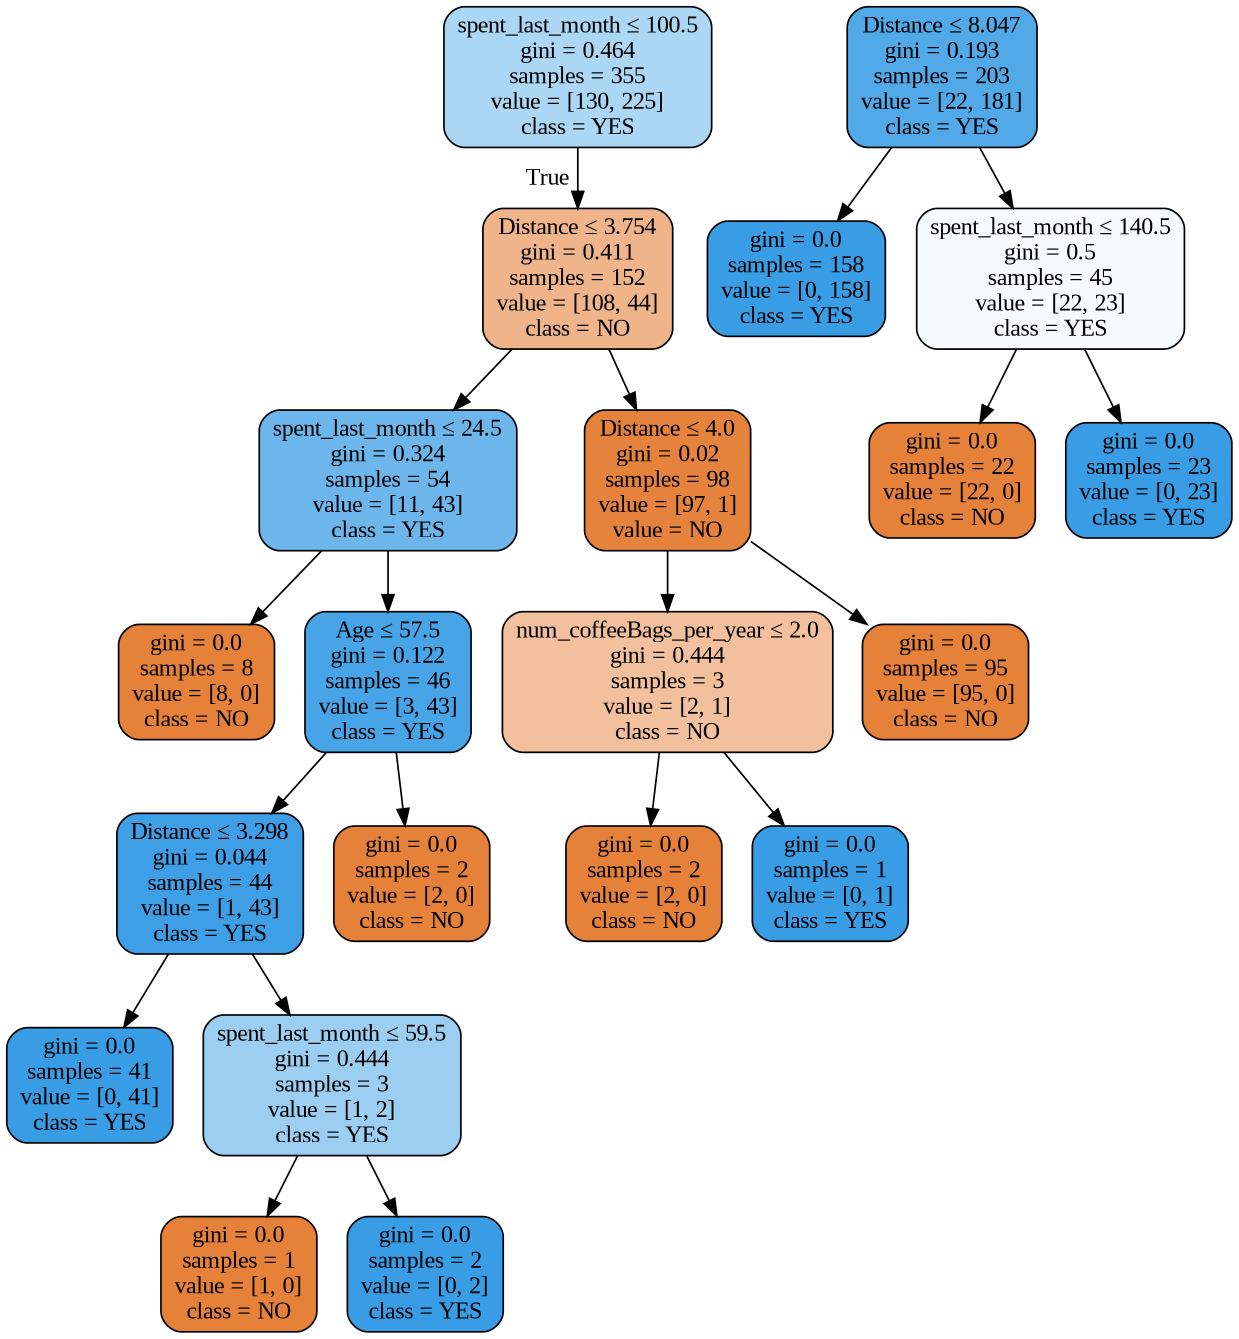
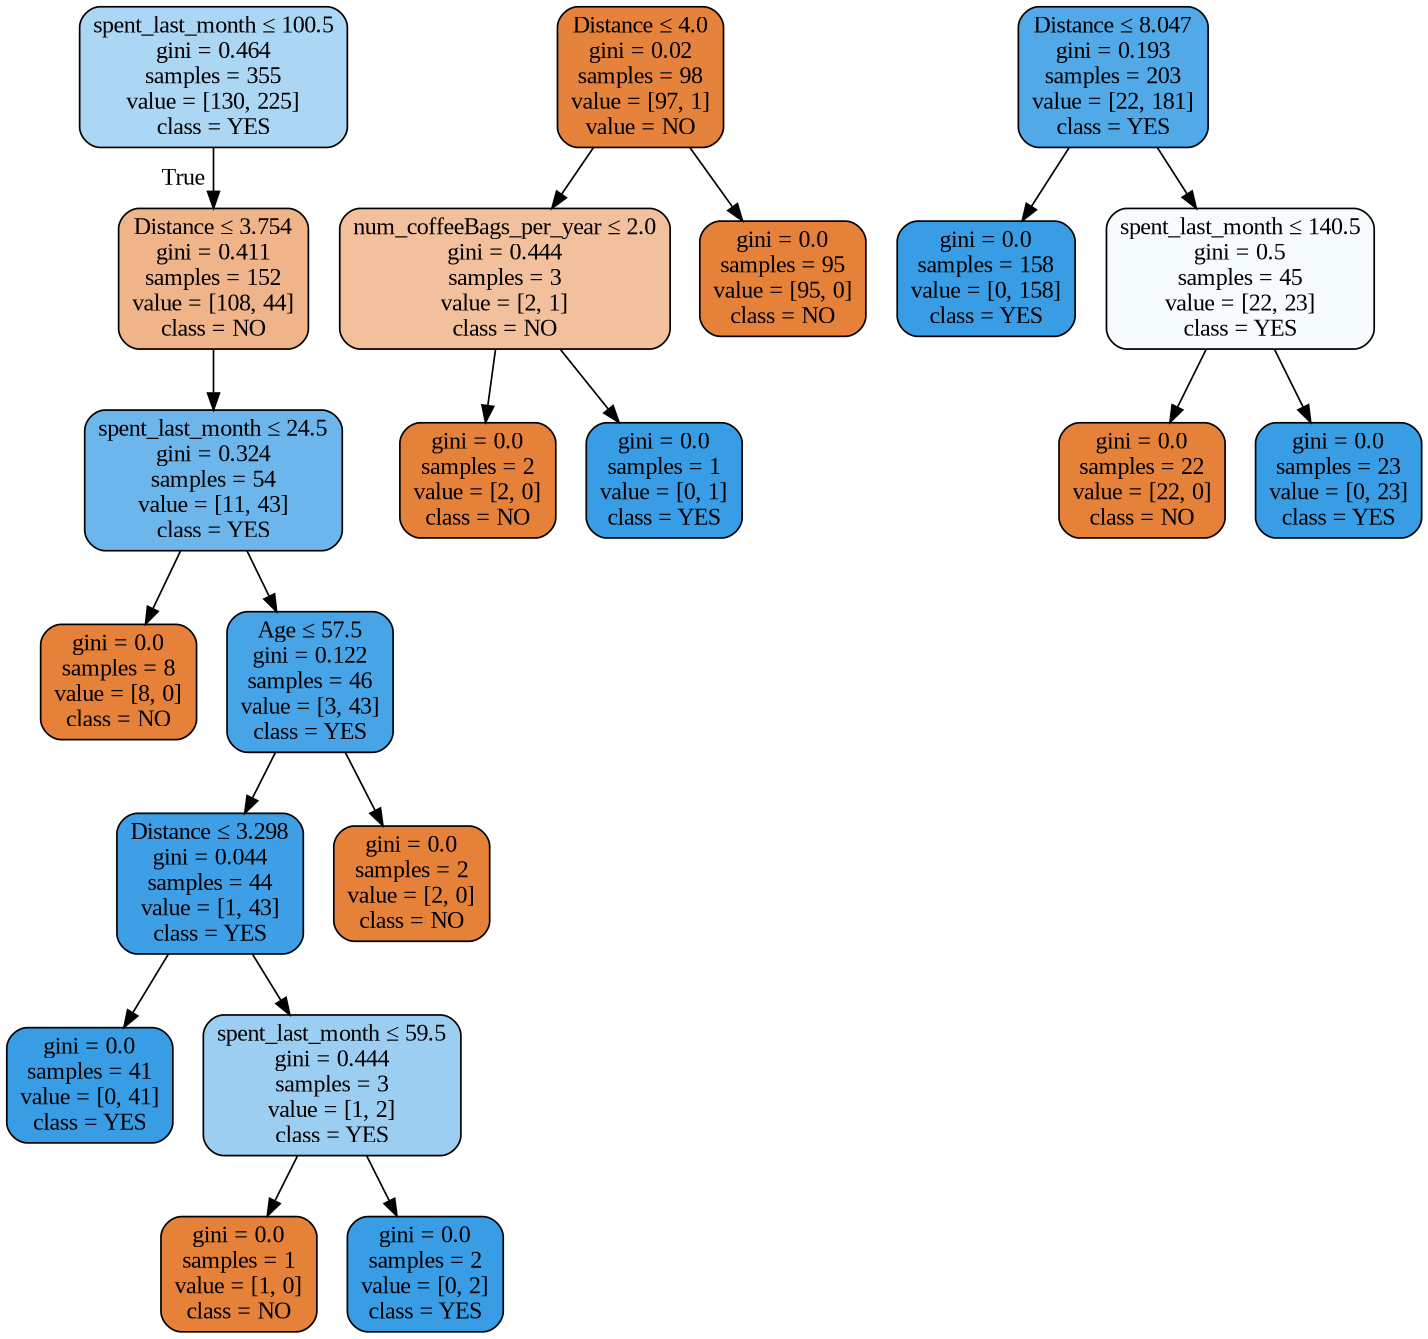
(619, 372) -> none
